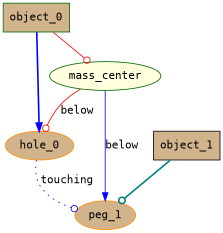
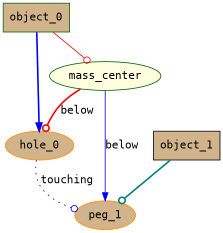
(61, 104) -> (61, 104)
